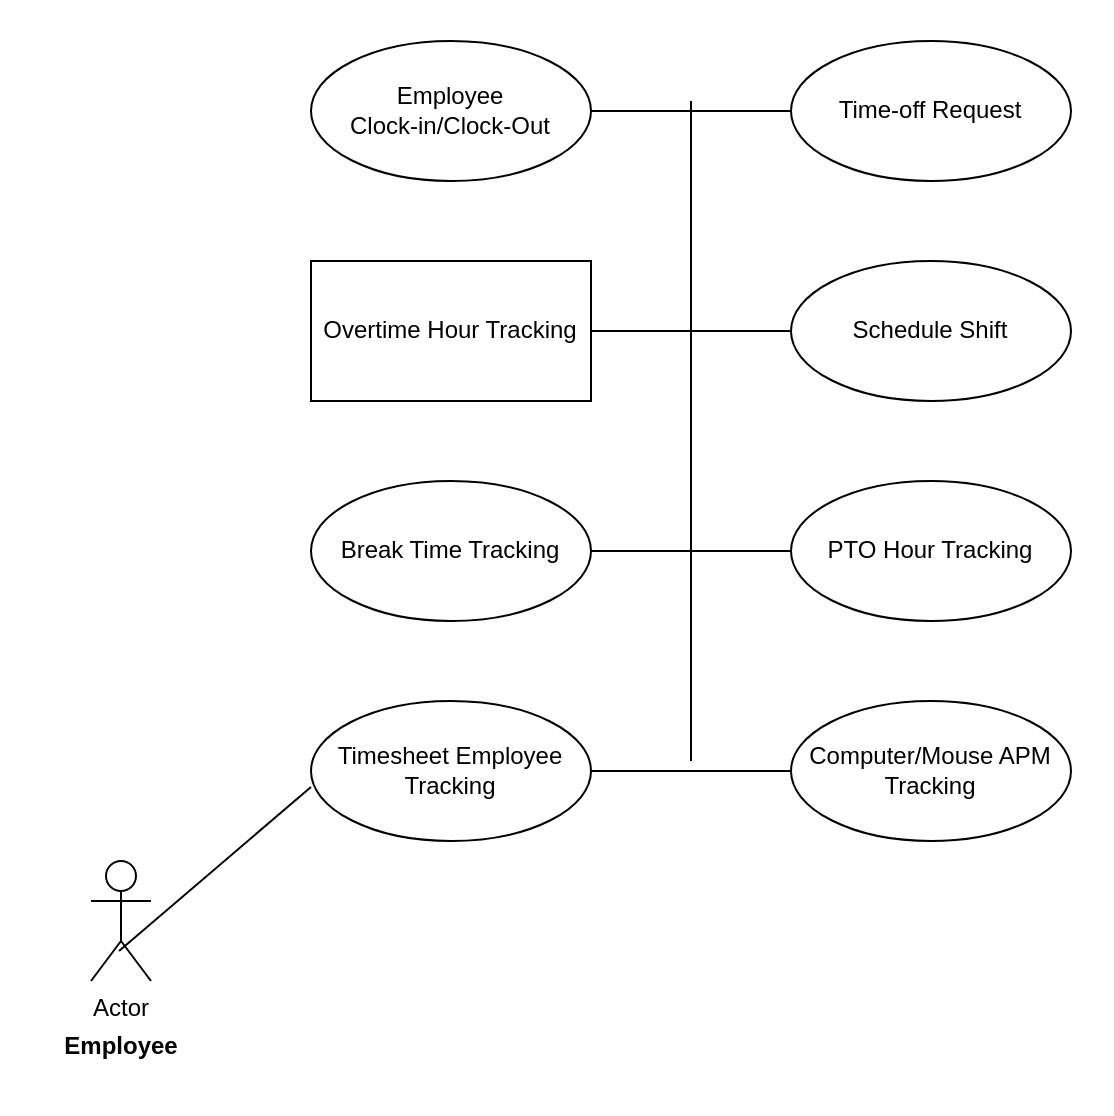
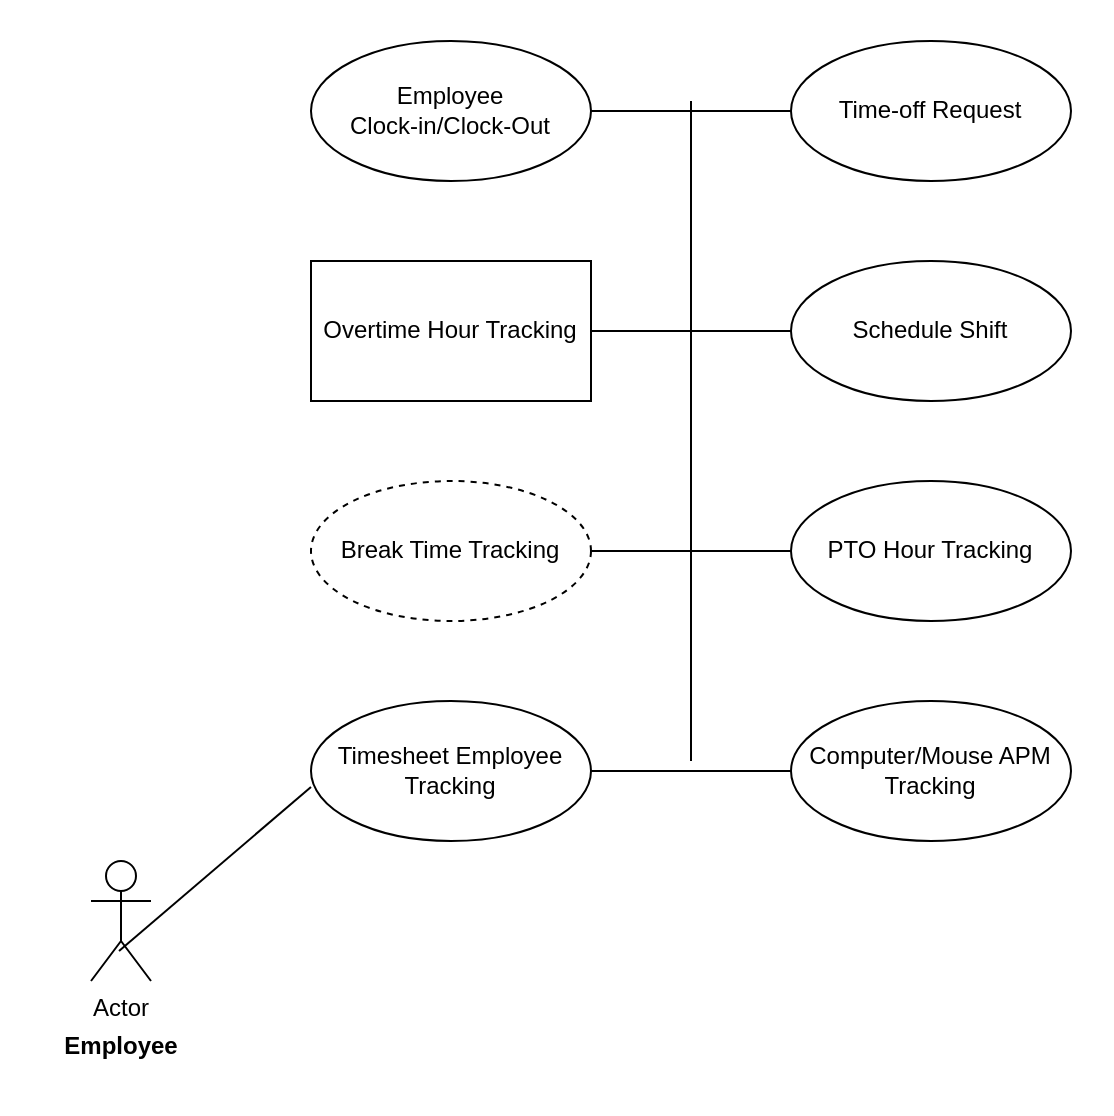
(451, 551) -> (451, 551)
